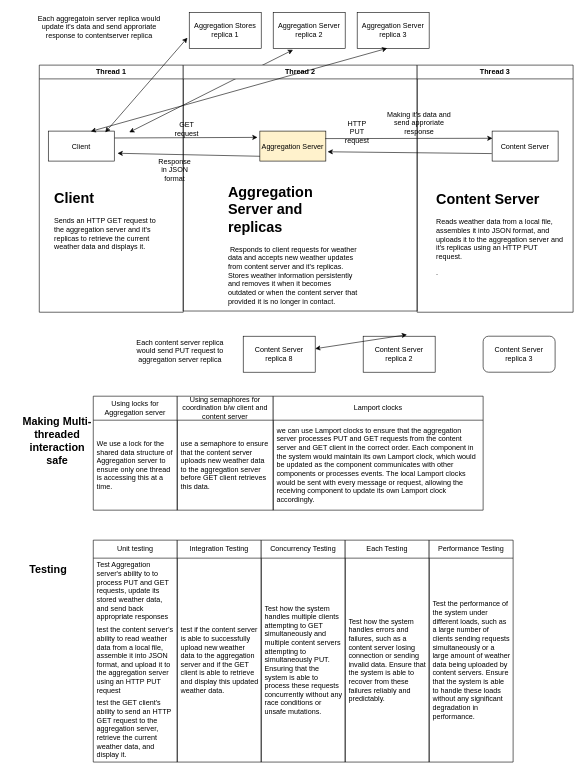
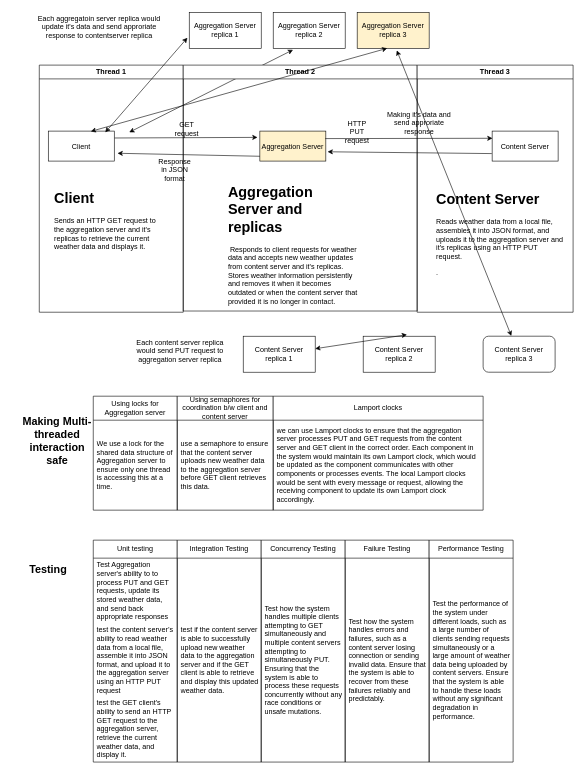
(225, 30) -> (225, 30)
(393, 30) -> (393, 30)
none -> (465, 219)
(279, 354) -> (279, 354)
(387, 549) -> (387, 549)
